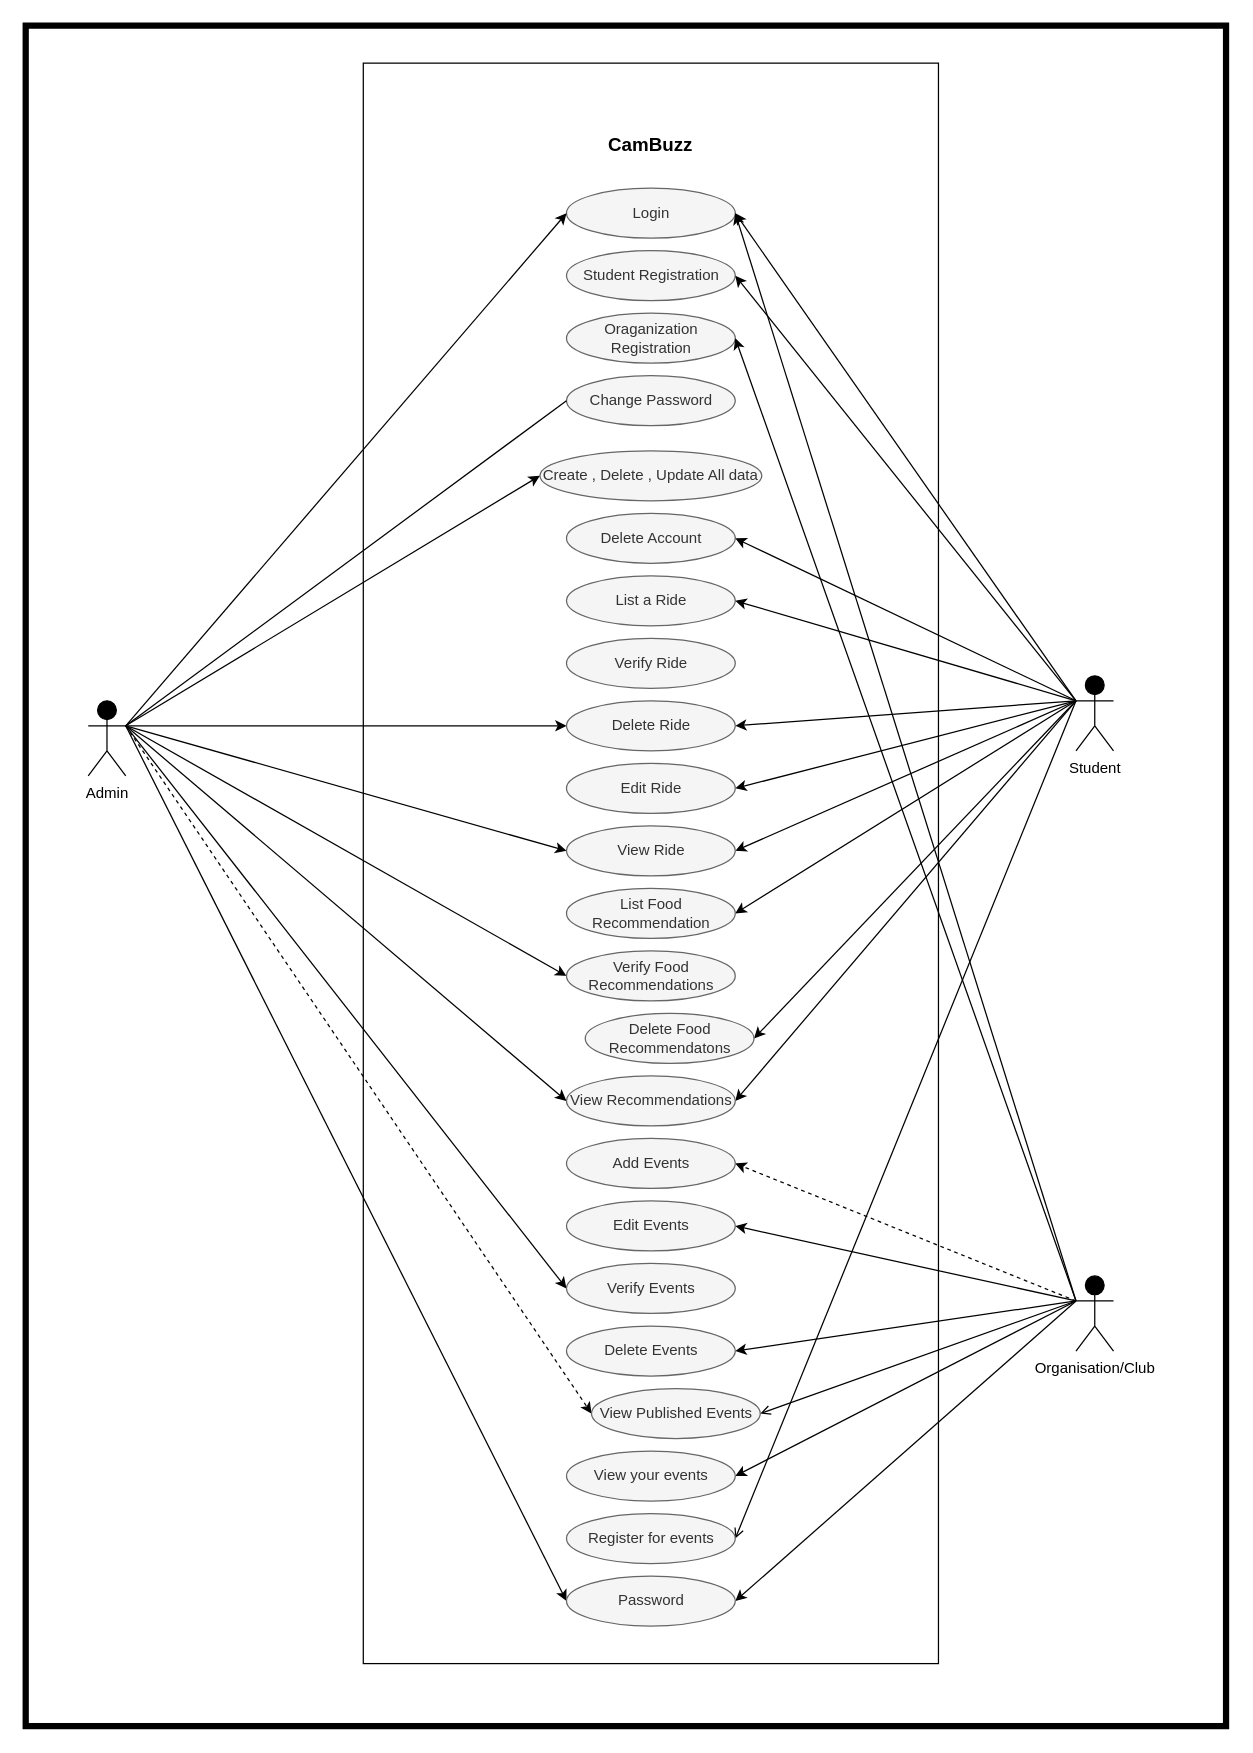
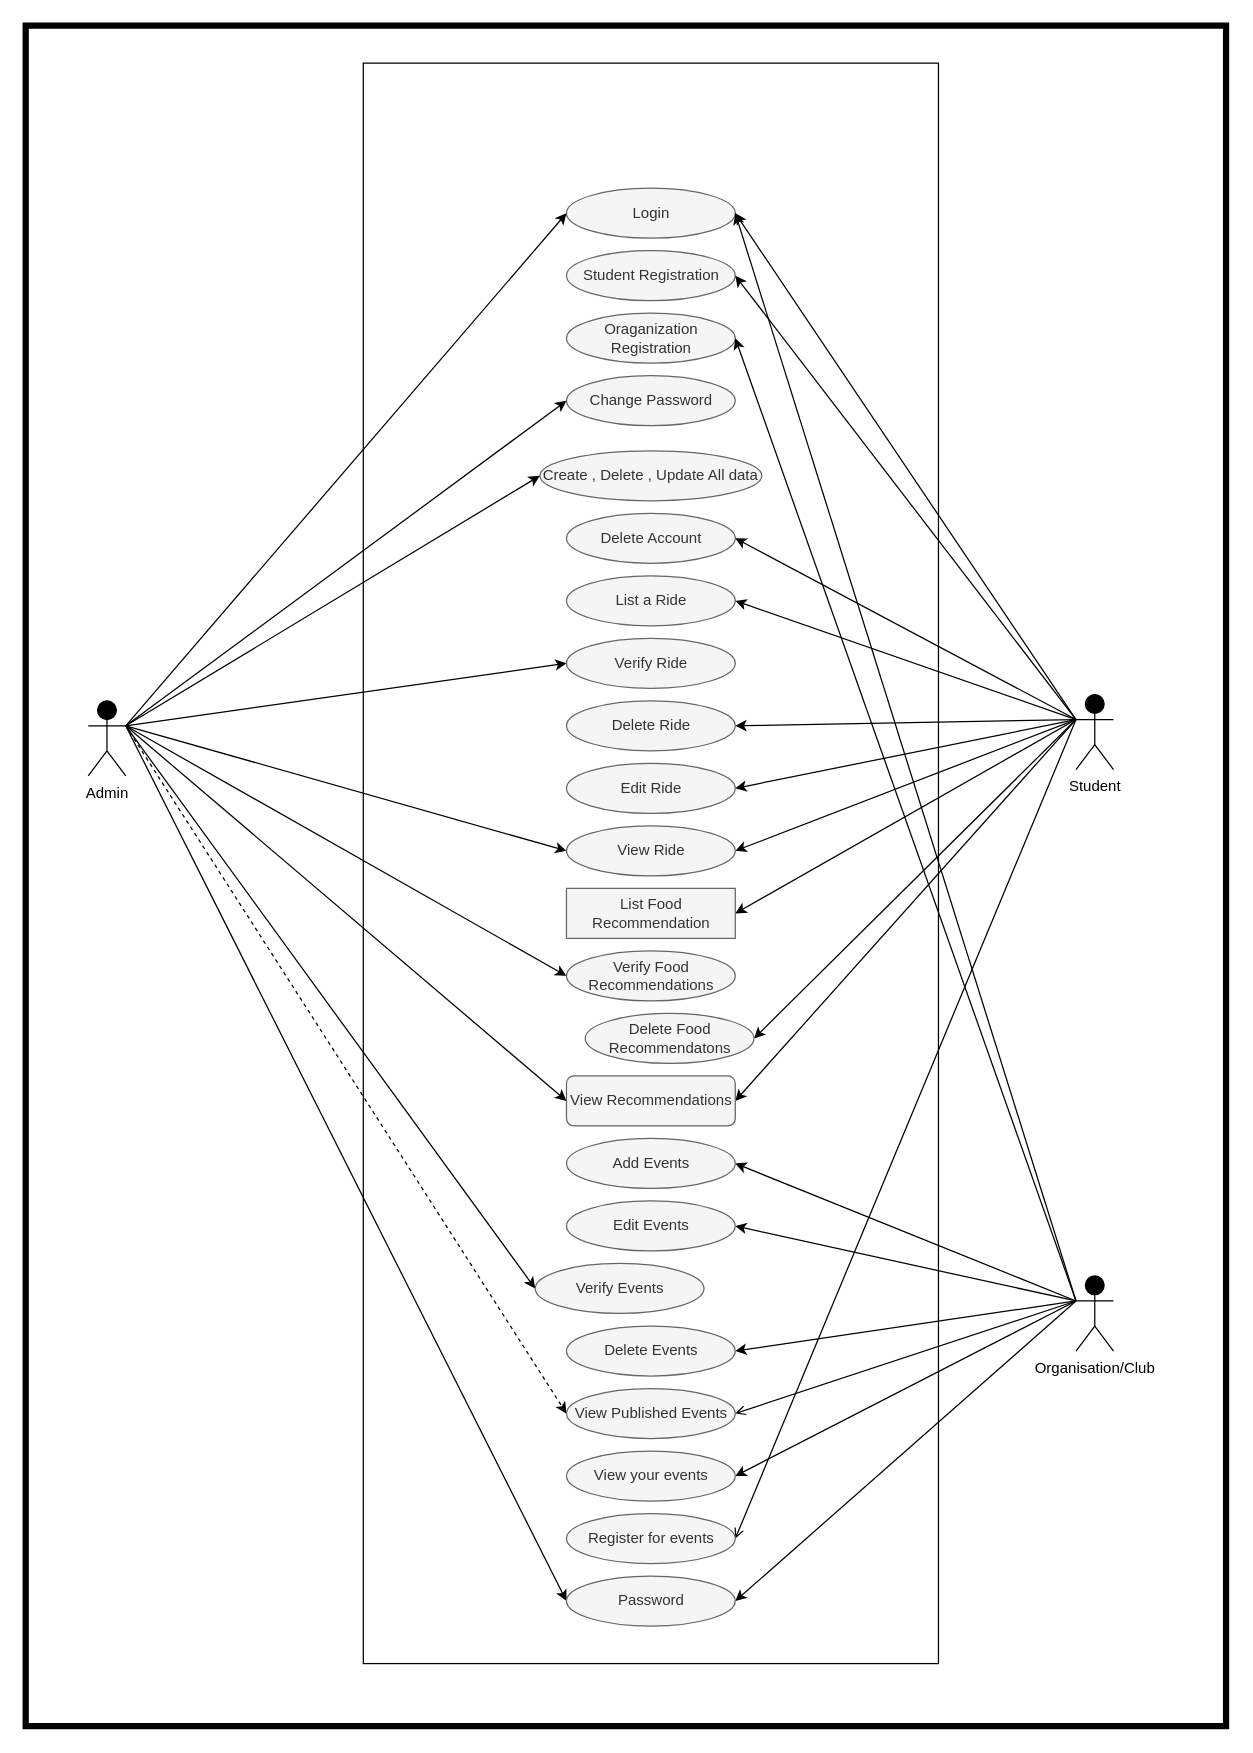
(651, 144) -> none
(562, 404) -> (559, 406)
(1094, 713) -> (1094, 732)
(346, 726) -> (344, 695)
(651, 913) -> (651, 913)
(651, 1101) -> (651, 1101)
(967, 1257) -> (967, 1257)
(651, 1288) -> (619, 1288)
(676, 1413) -> (651, 1413)
